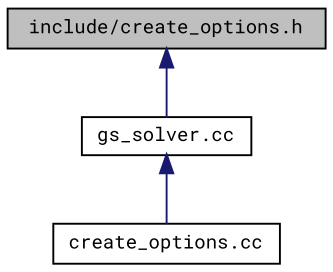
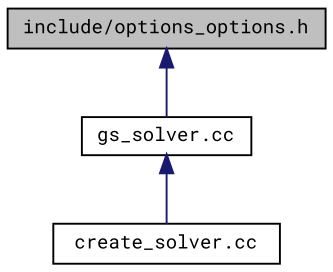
(167, 29) -> (167, 29)
(167, 244) -> (167, 244)
